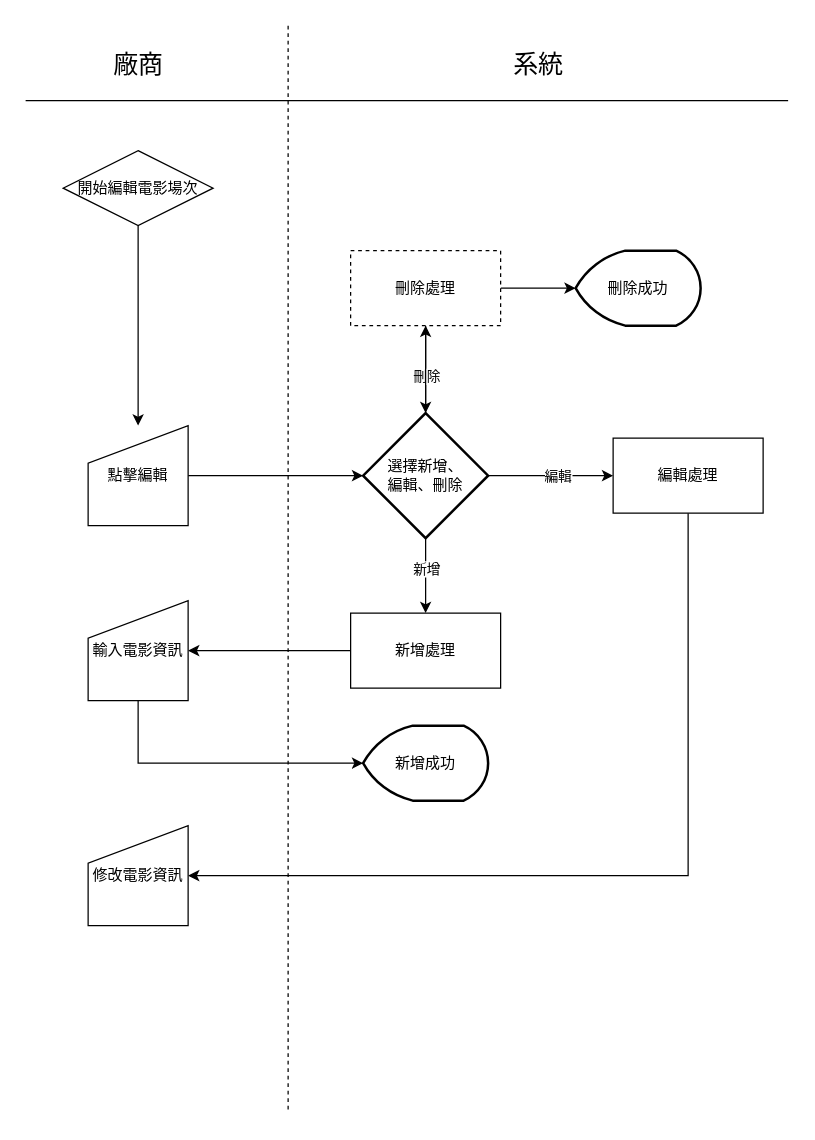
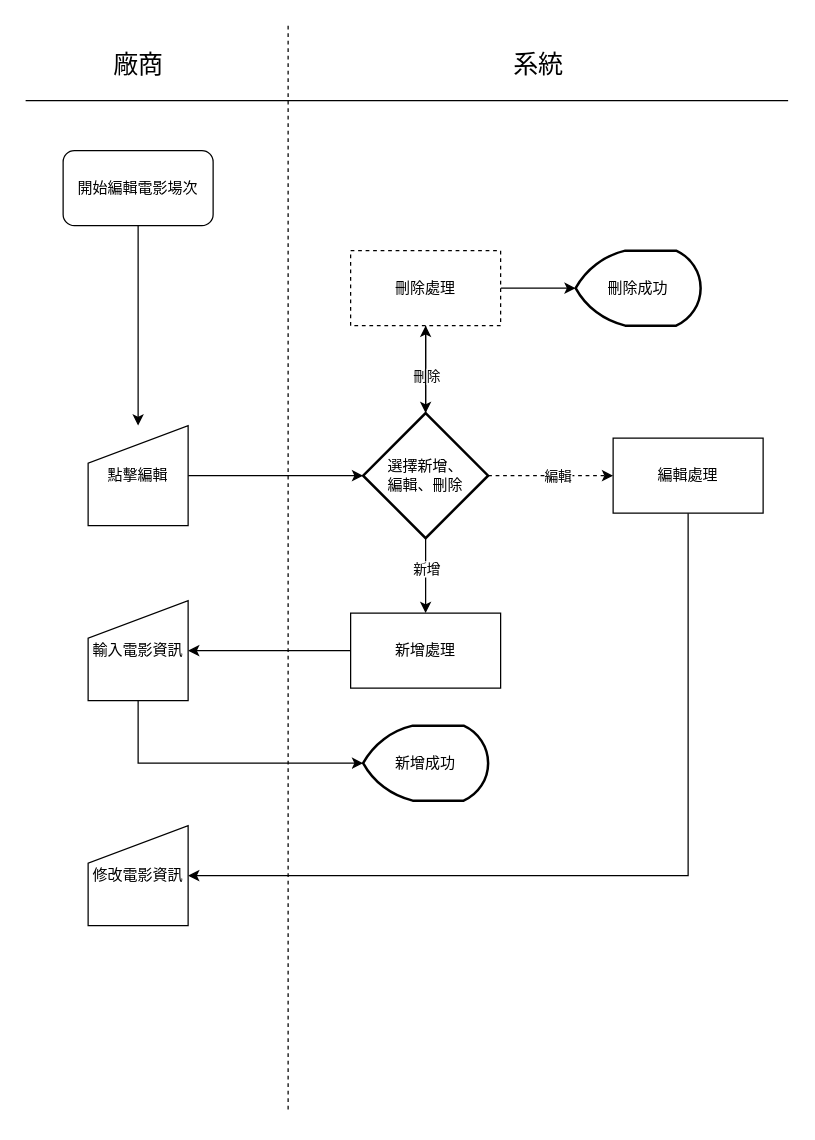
(138, 188) -> (138, 188)
(518, 476) -> (518, 476)
